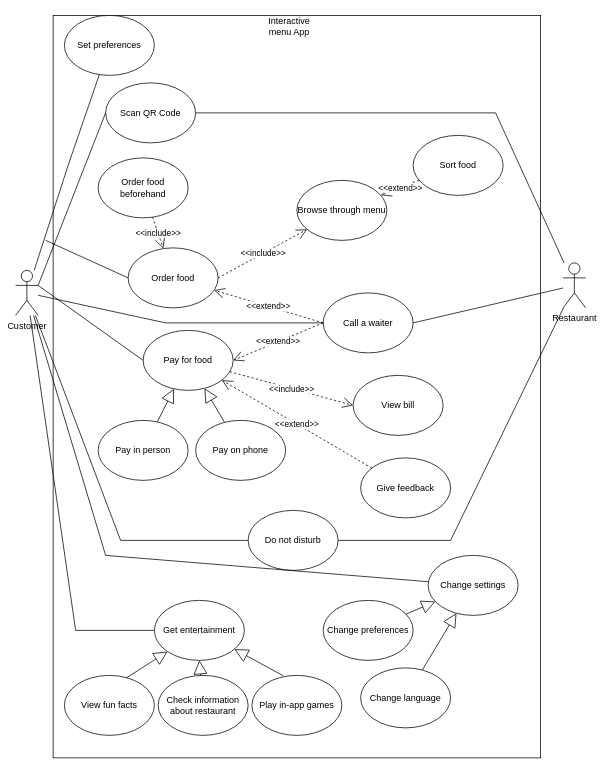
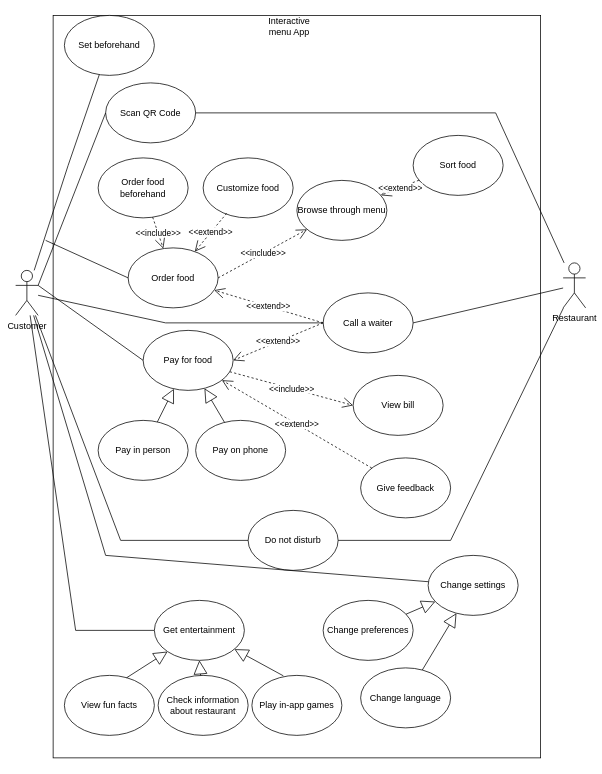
(109, 45) -> (109, 45)
none -> (248, 188)
none -> (211, 232)
